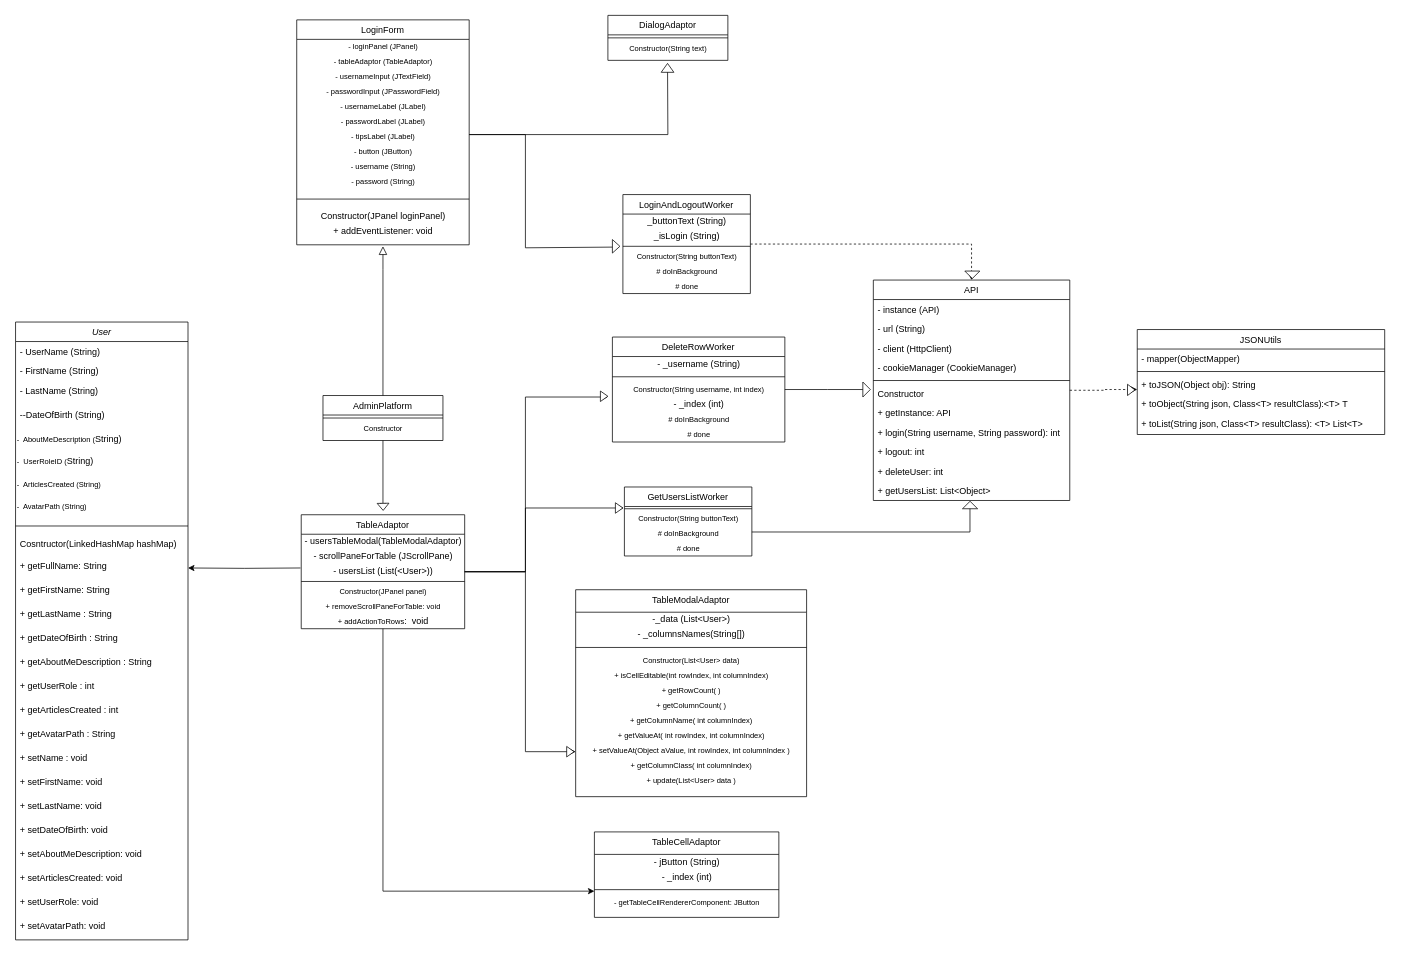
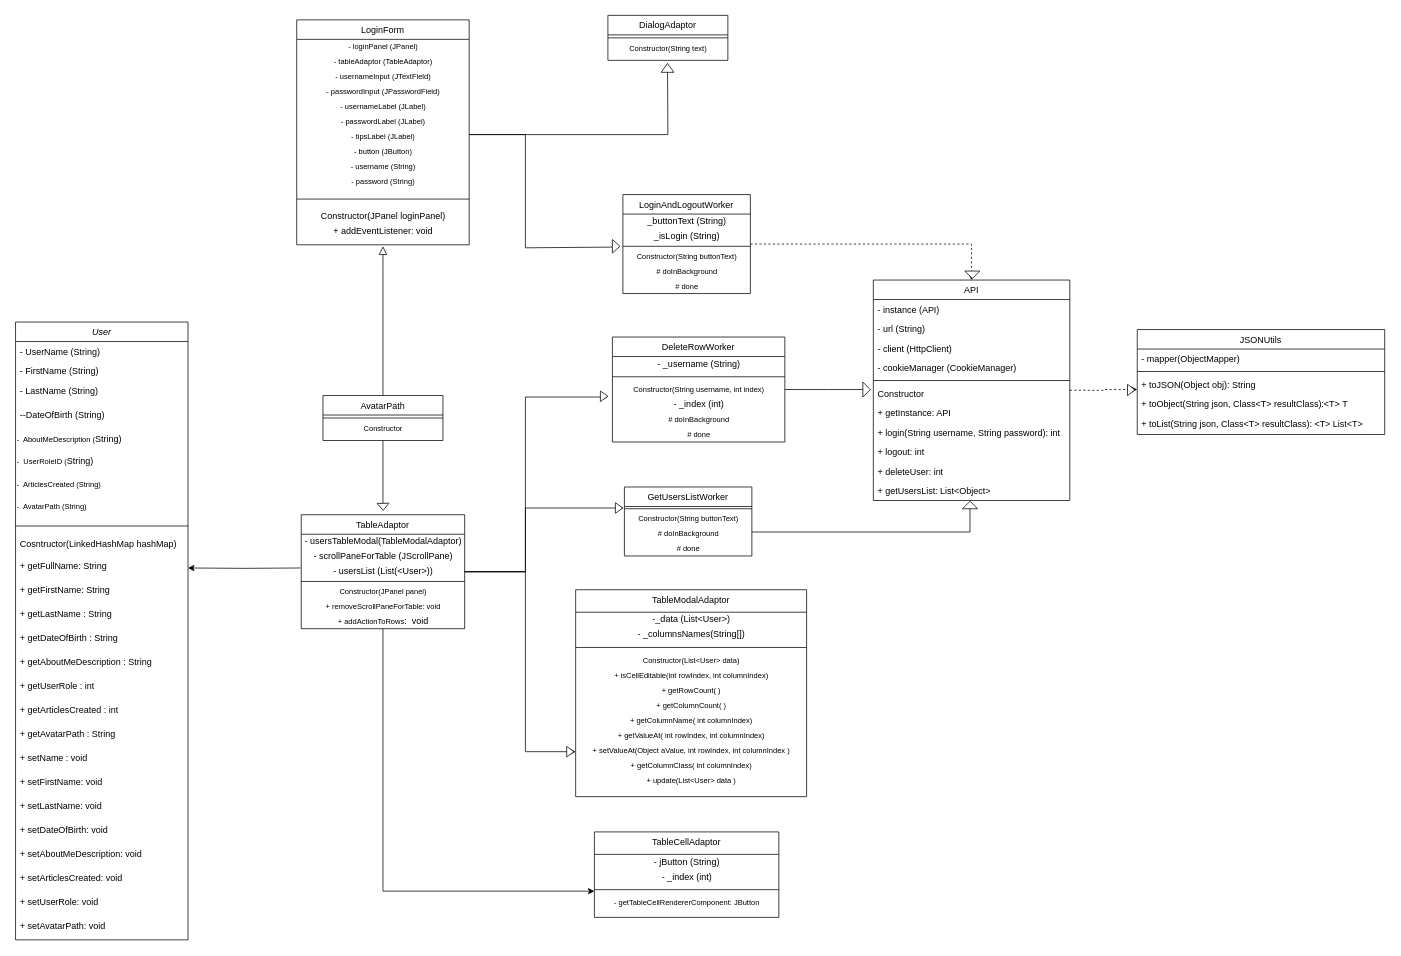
(383, 406) -> (383, 406)
